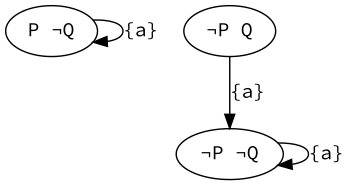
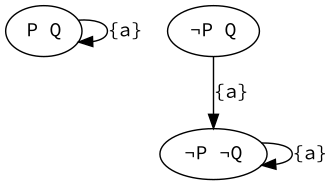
none -> (44, 31)
(52, 31) -> none
